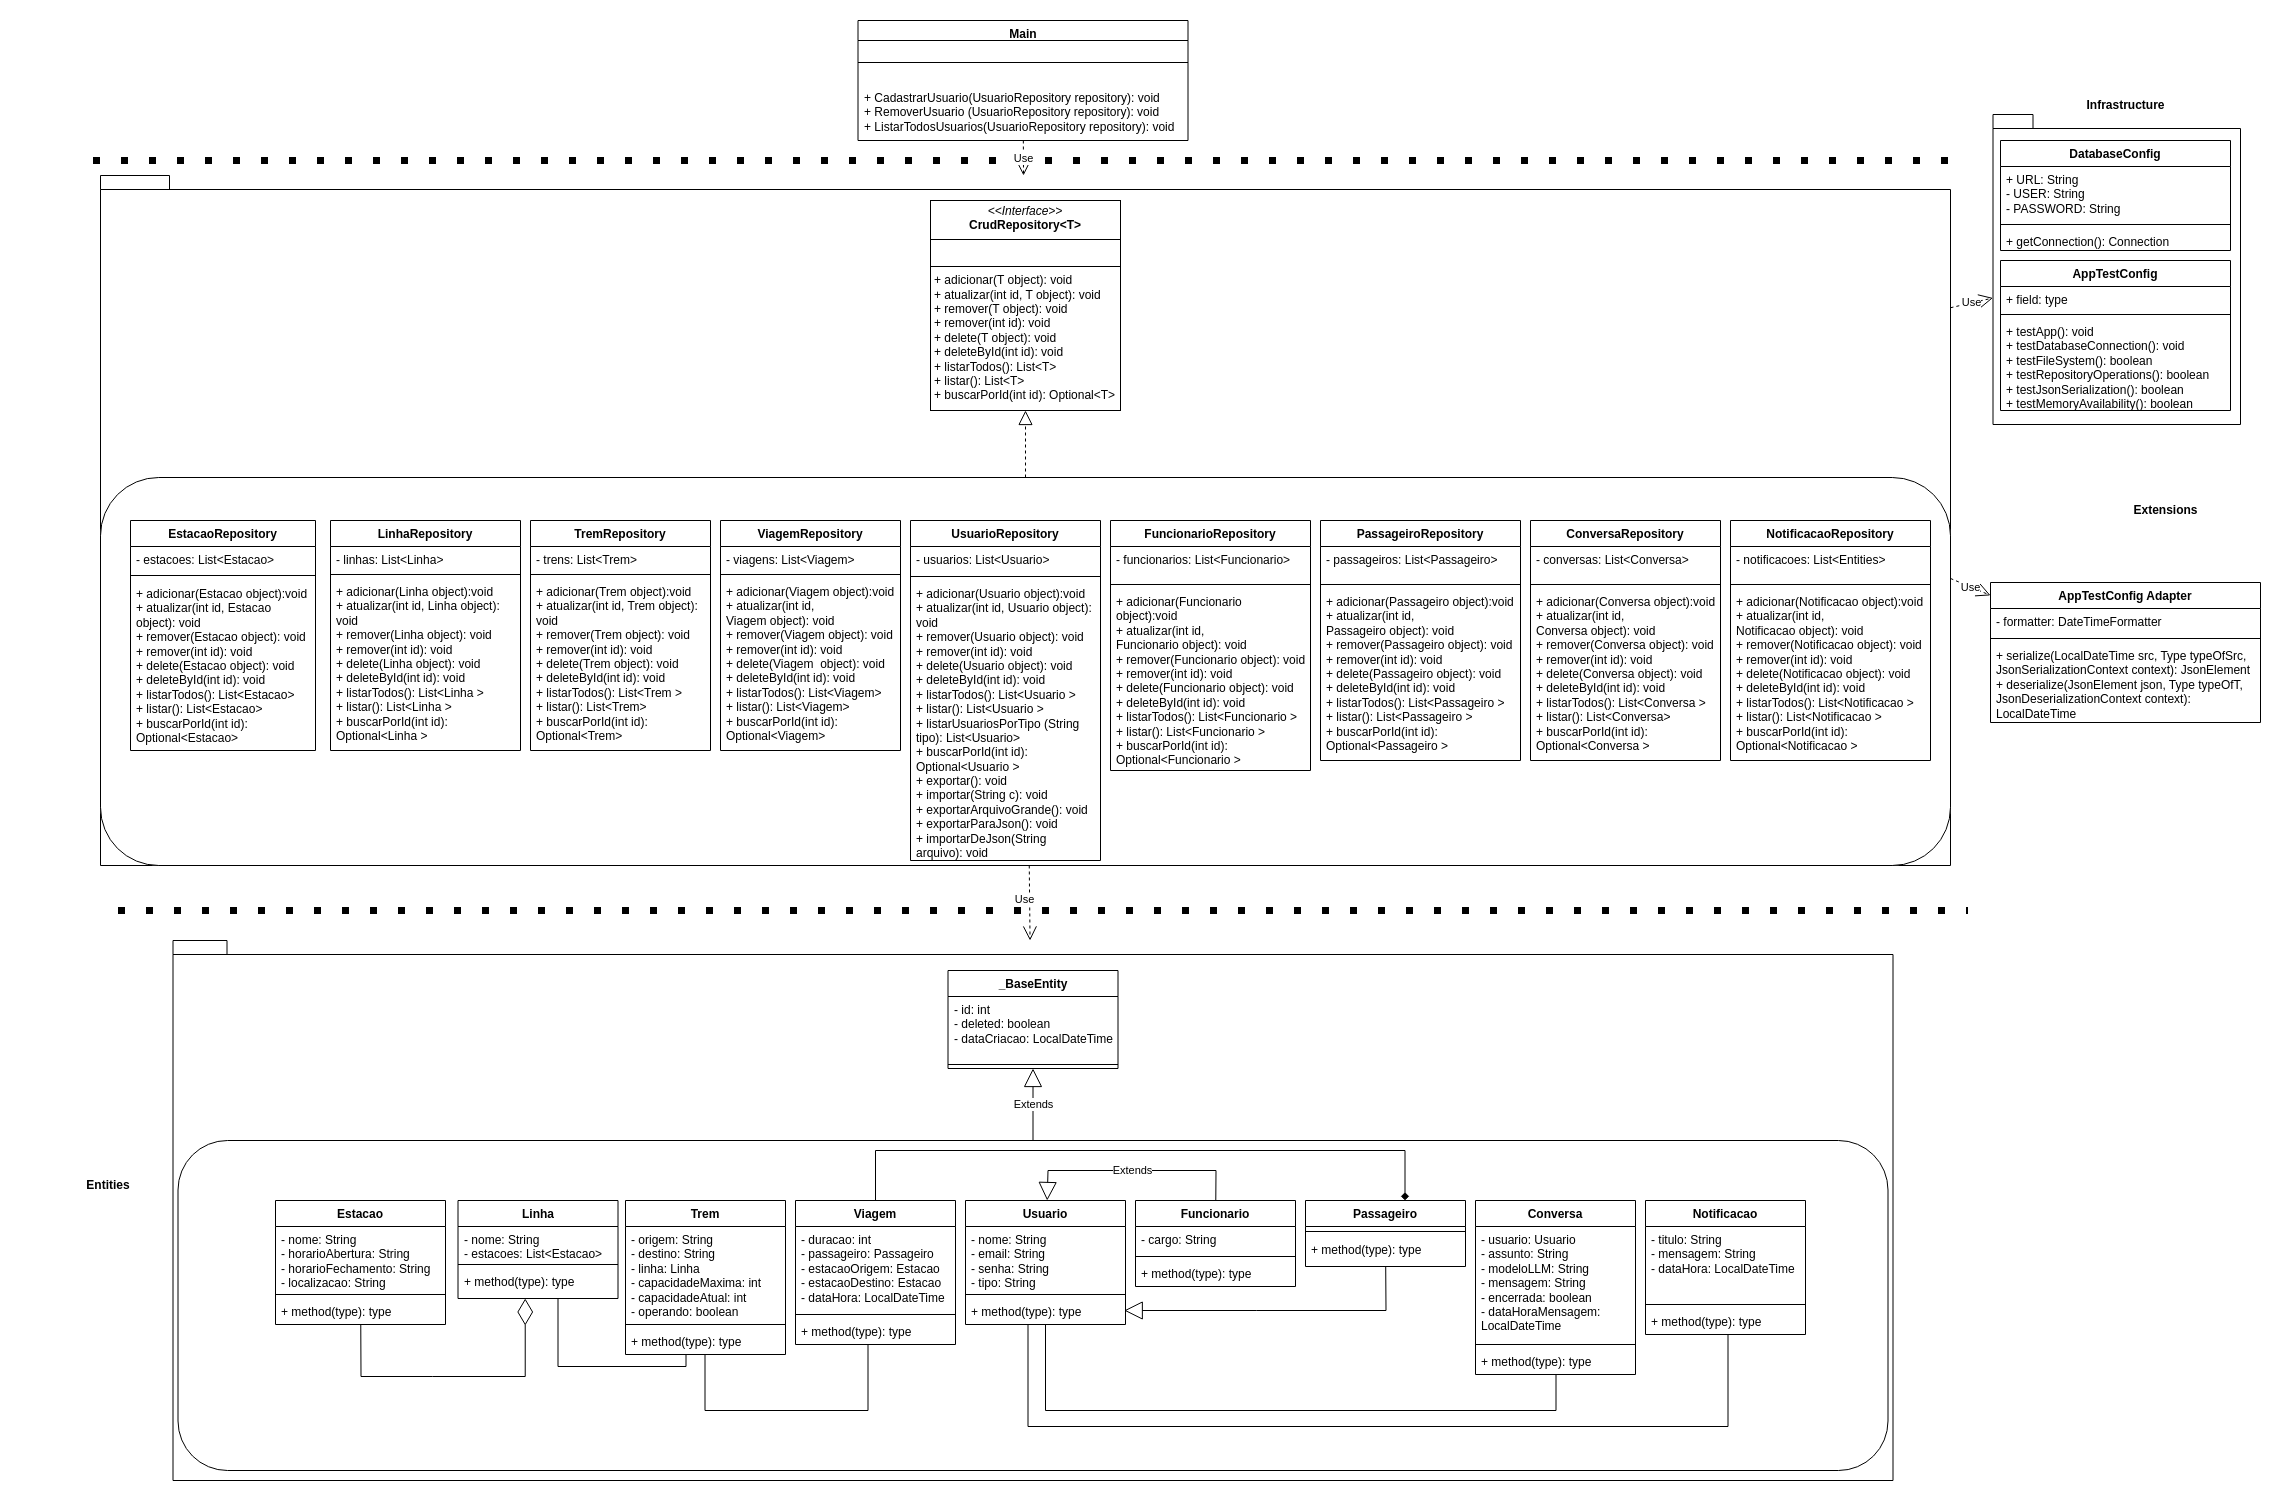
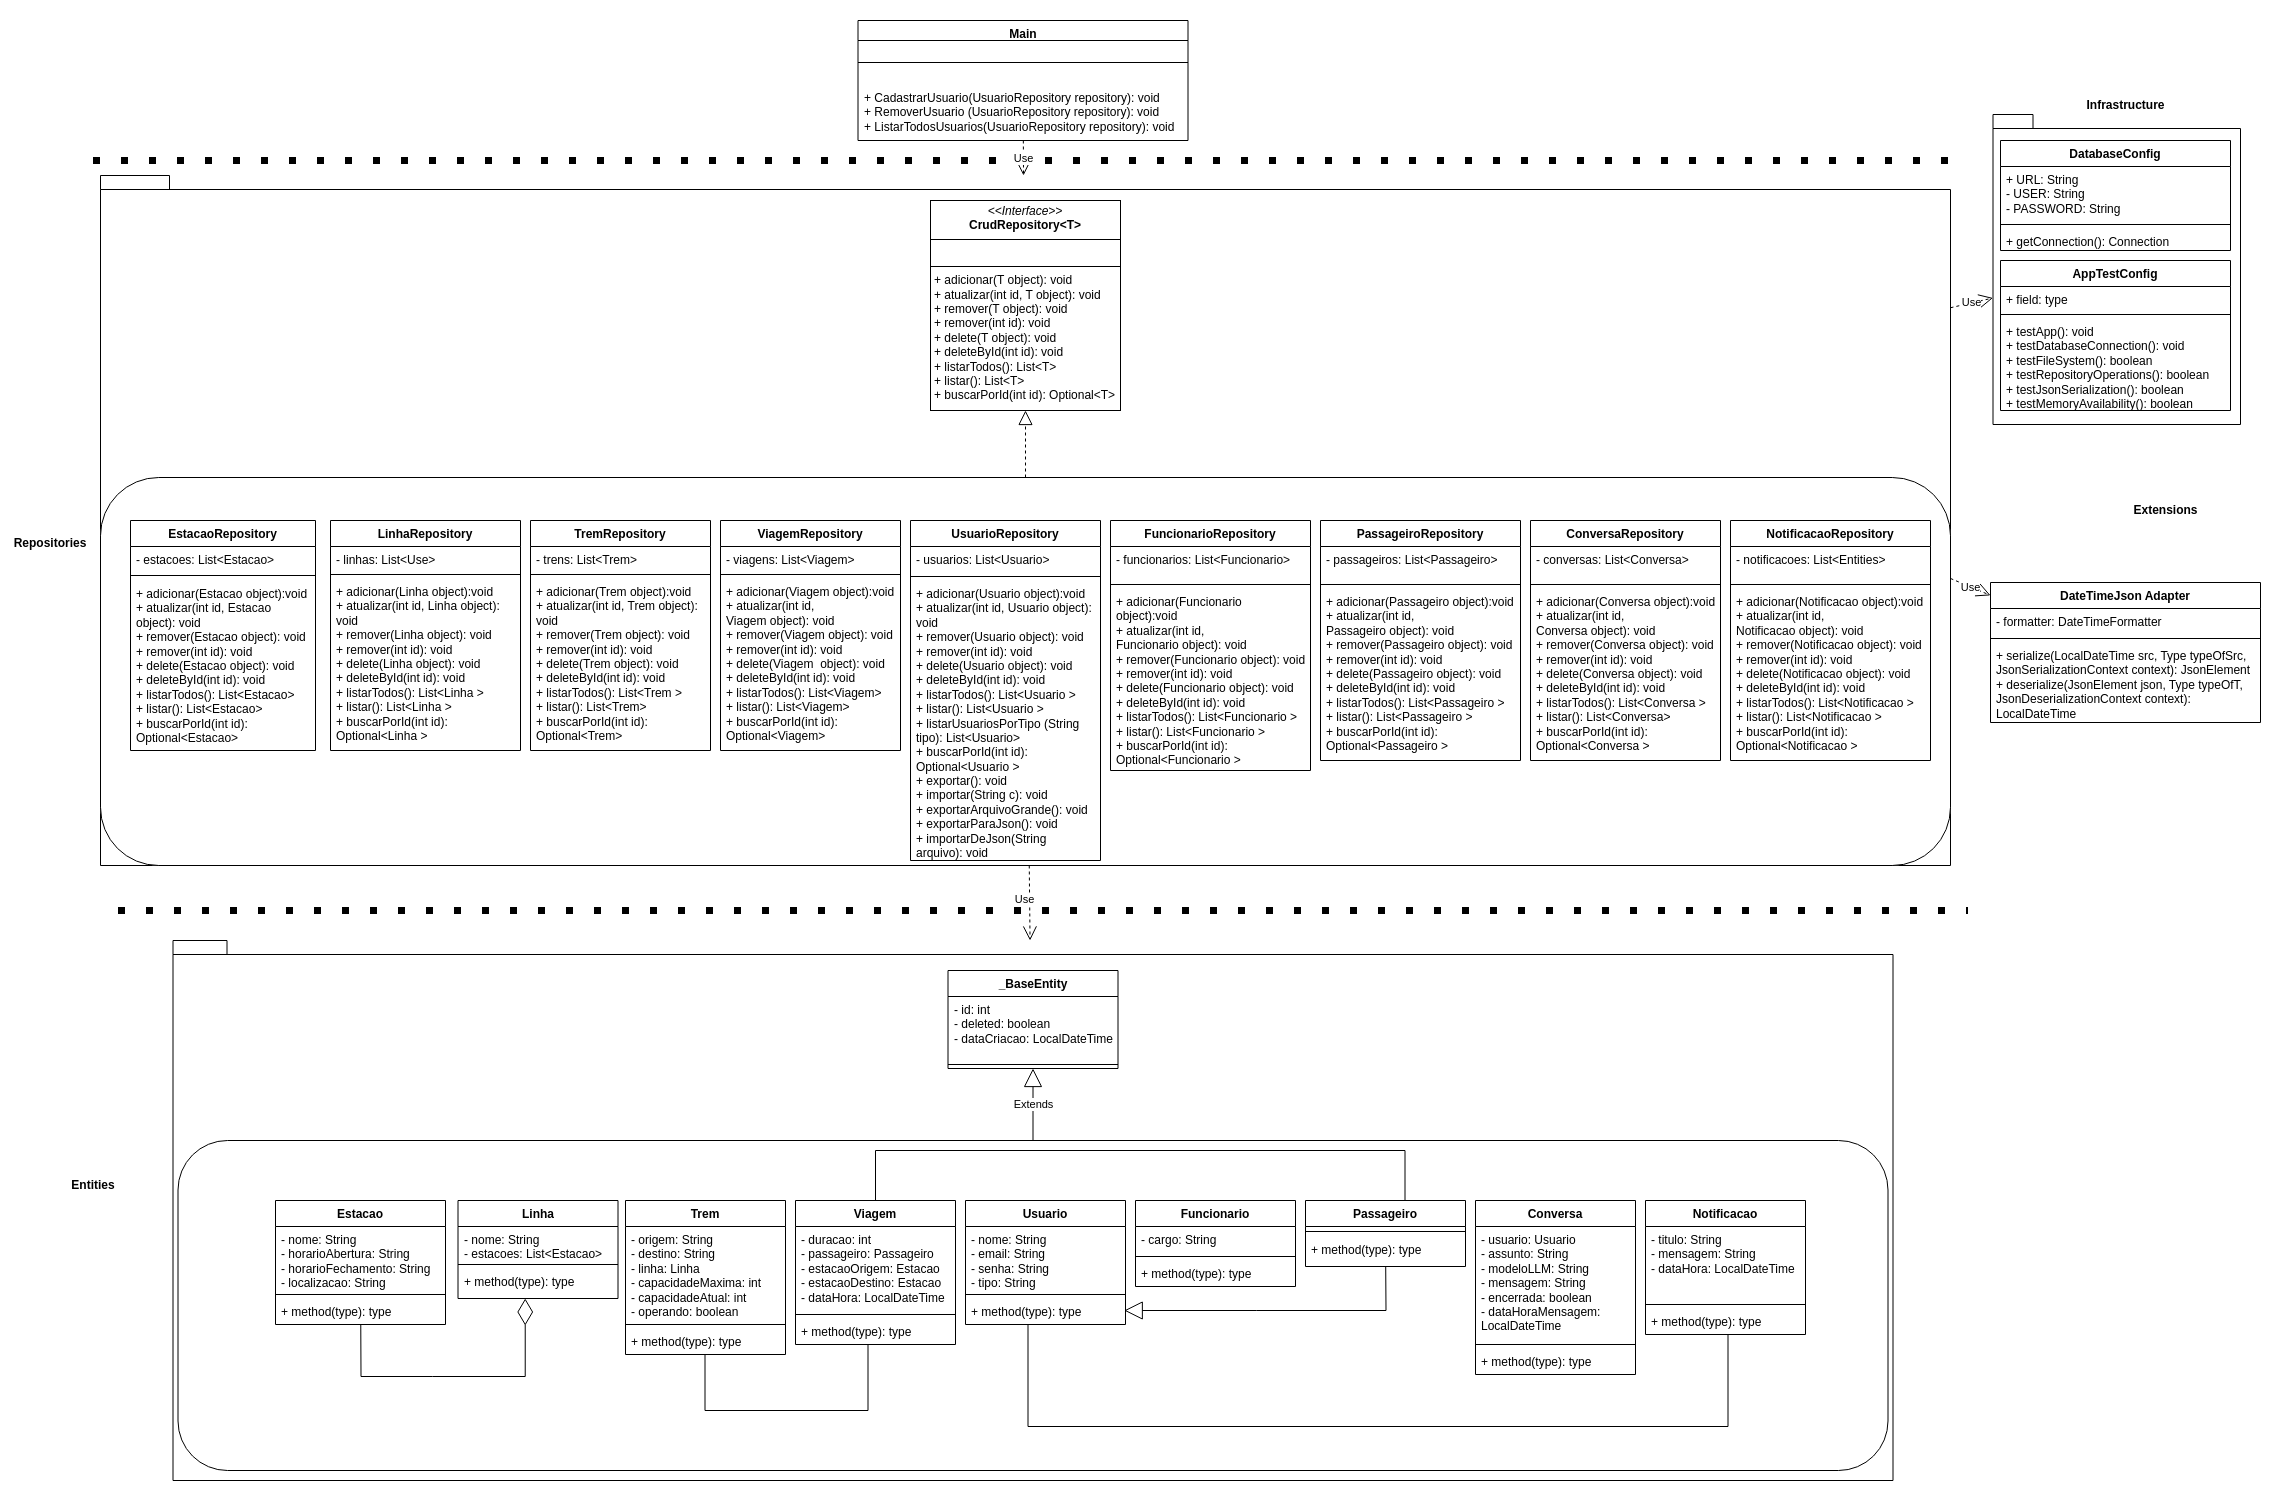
none -> (51, 544)
(396, 561) -> (391, 561)
(2126, 597) -> (2126, 597)
(1142, 1171) -> none
(108, 1186) -> (93, 1186)
(1405, 1192) -> (1405, 1196)
(594, 1367) -> none
(1276, 1411) -> none
